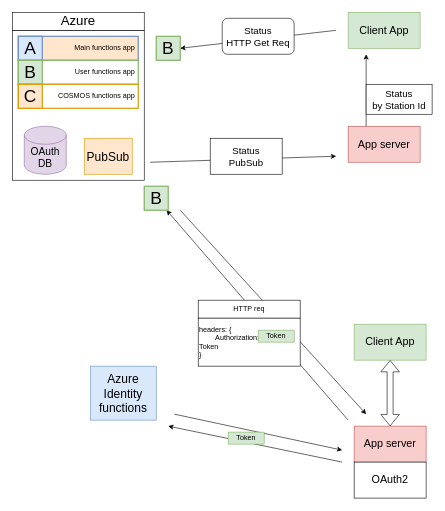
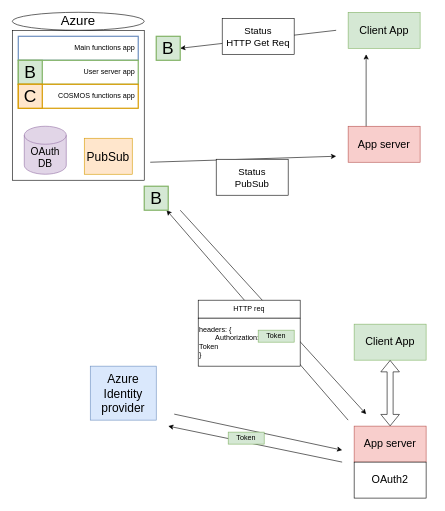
(78, 21) -> (78, 21)
(258, 36) -> (258, 36)
(30, 48) -> none
(78, 48) -> (78, 48)
(104, 72) -> (109, 72)
(399, 99) -> none
(246, 156) -> (252, 177)
(123, 393) -> (123, 393)
